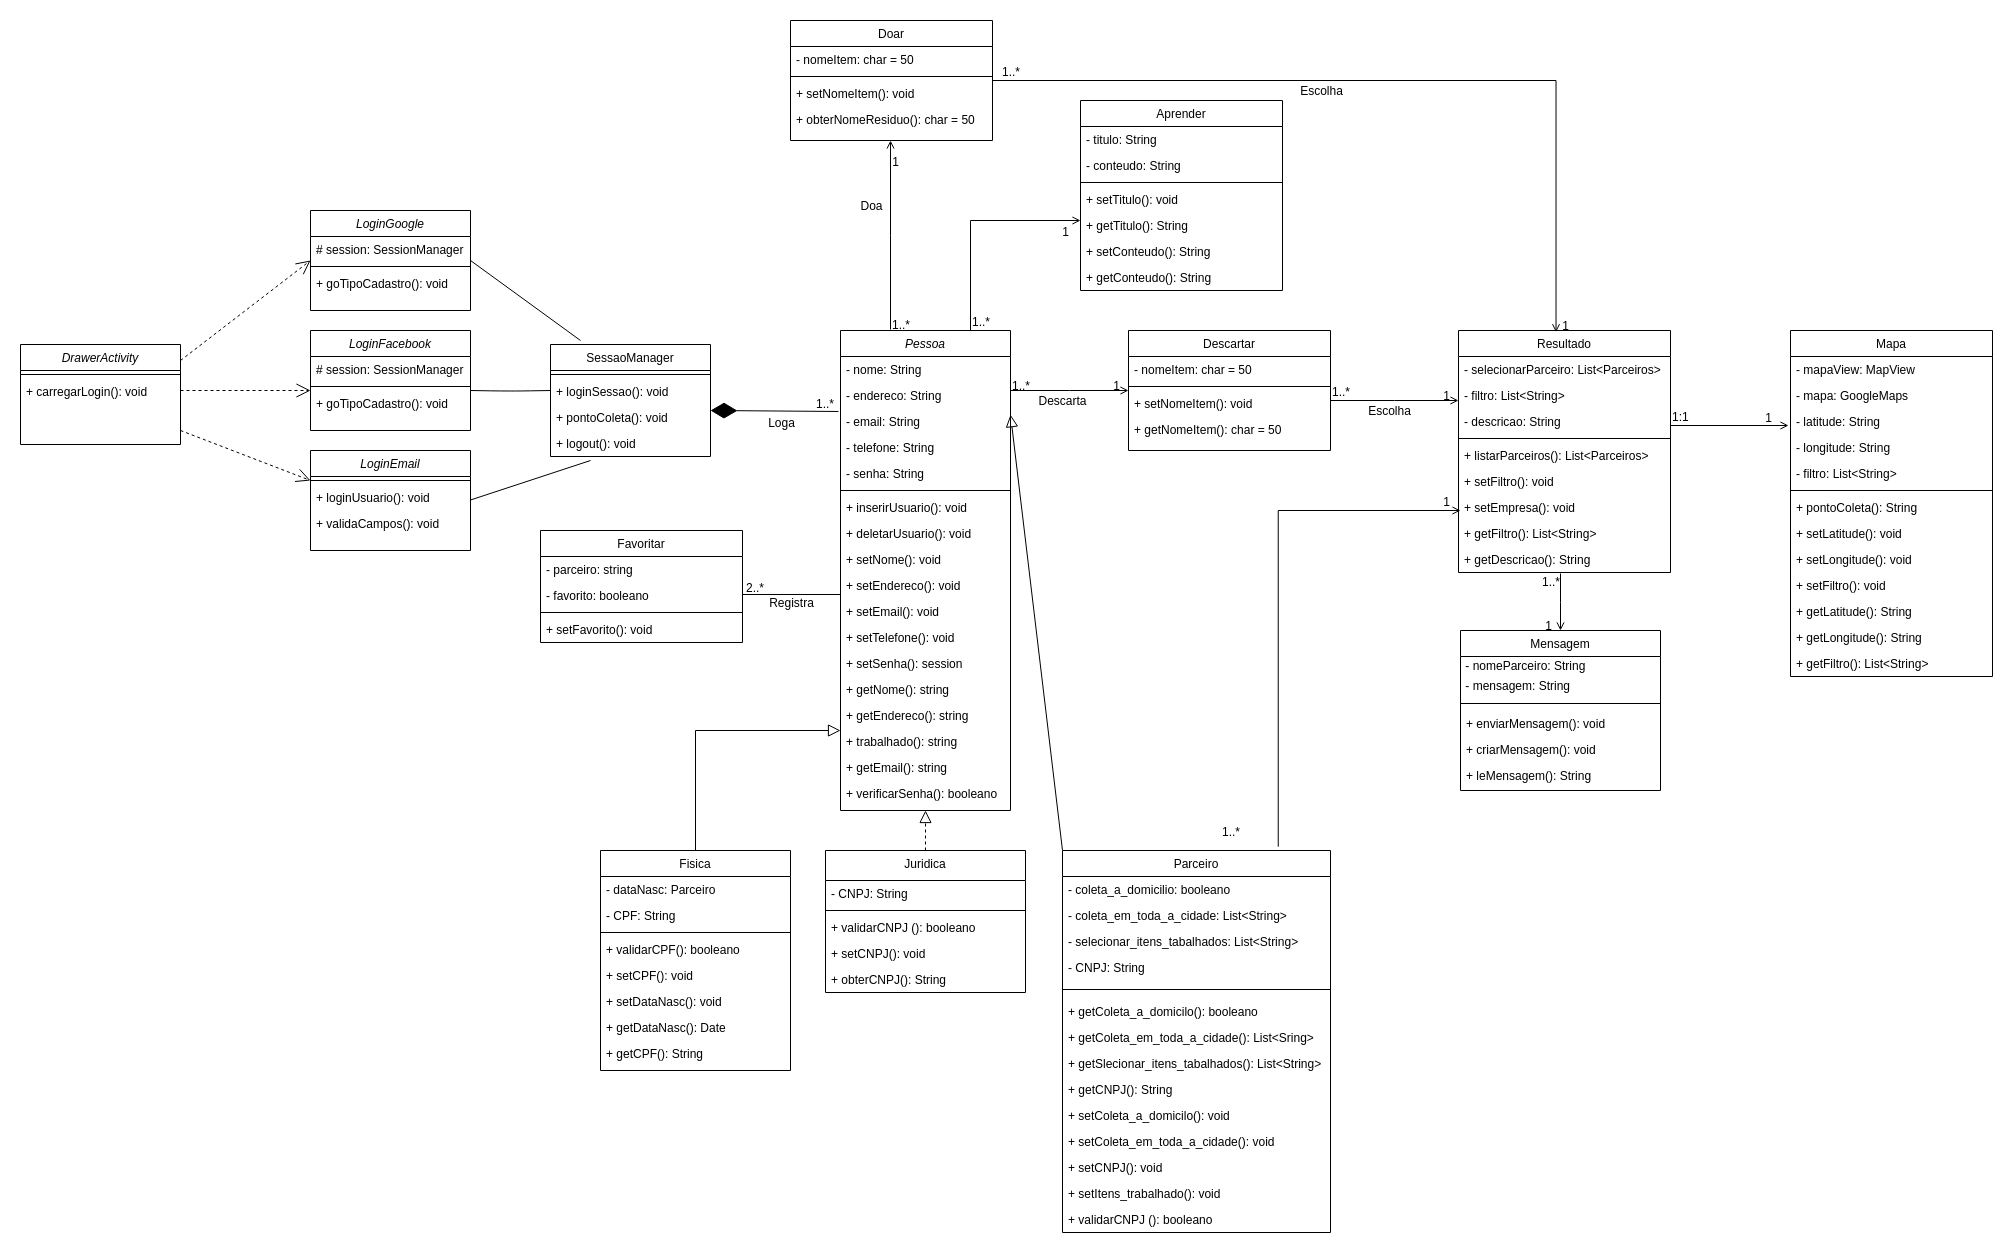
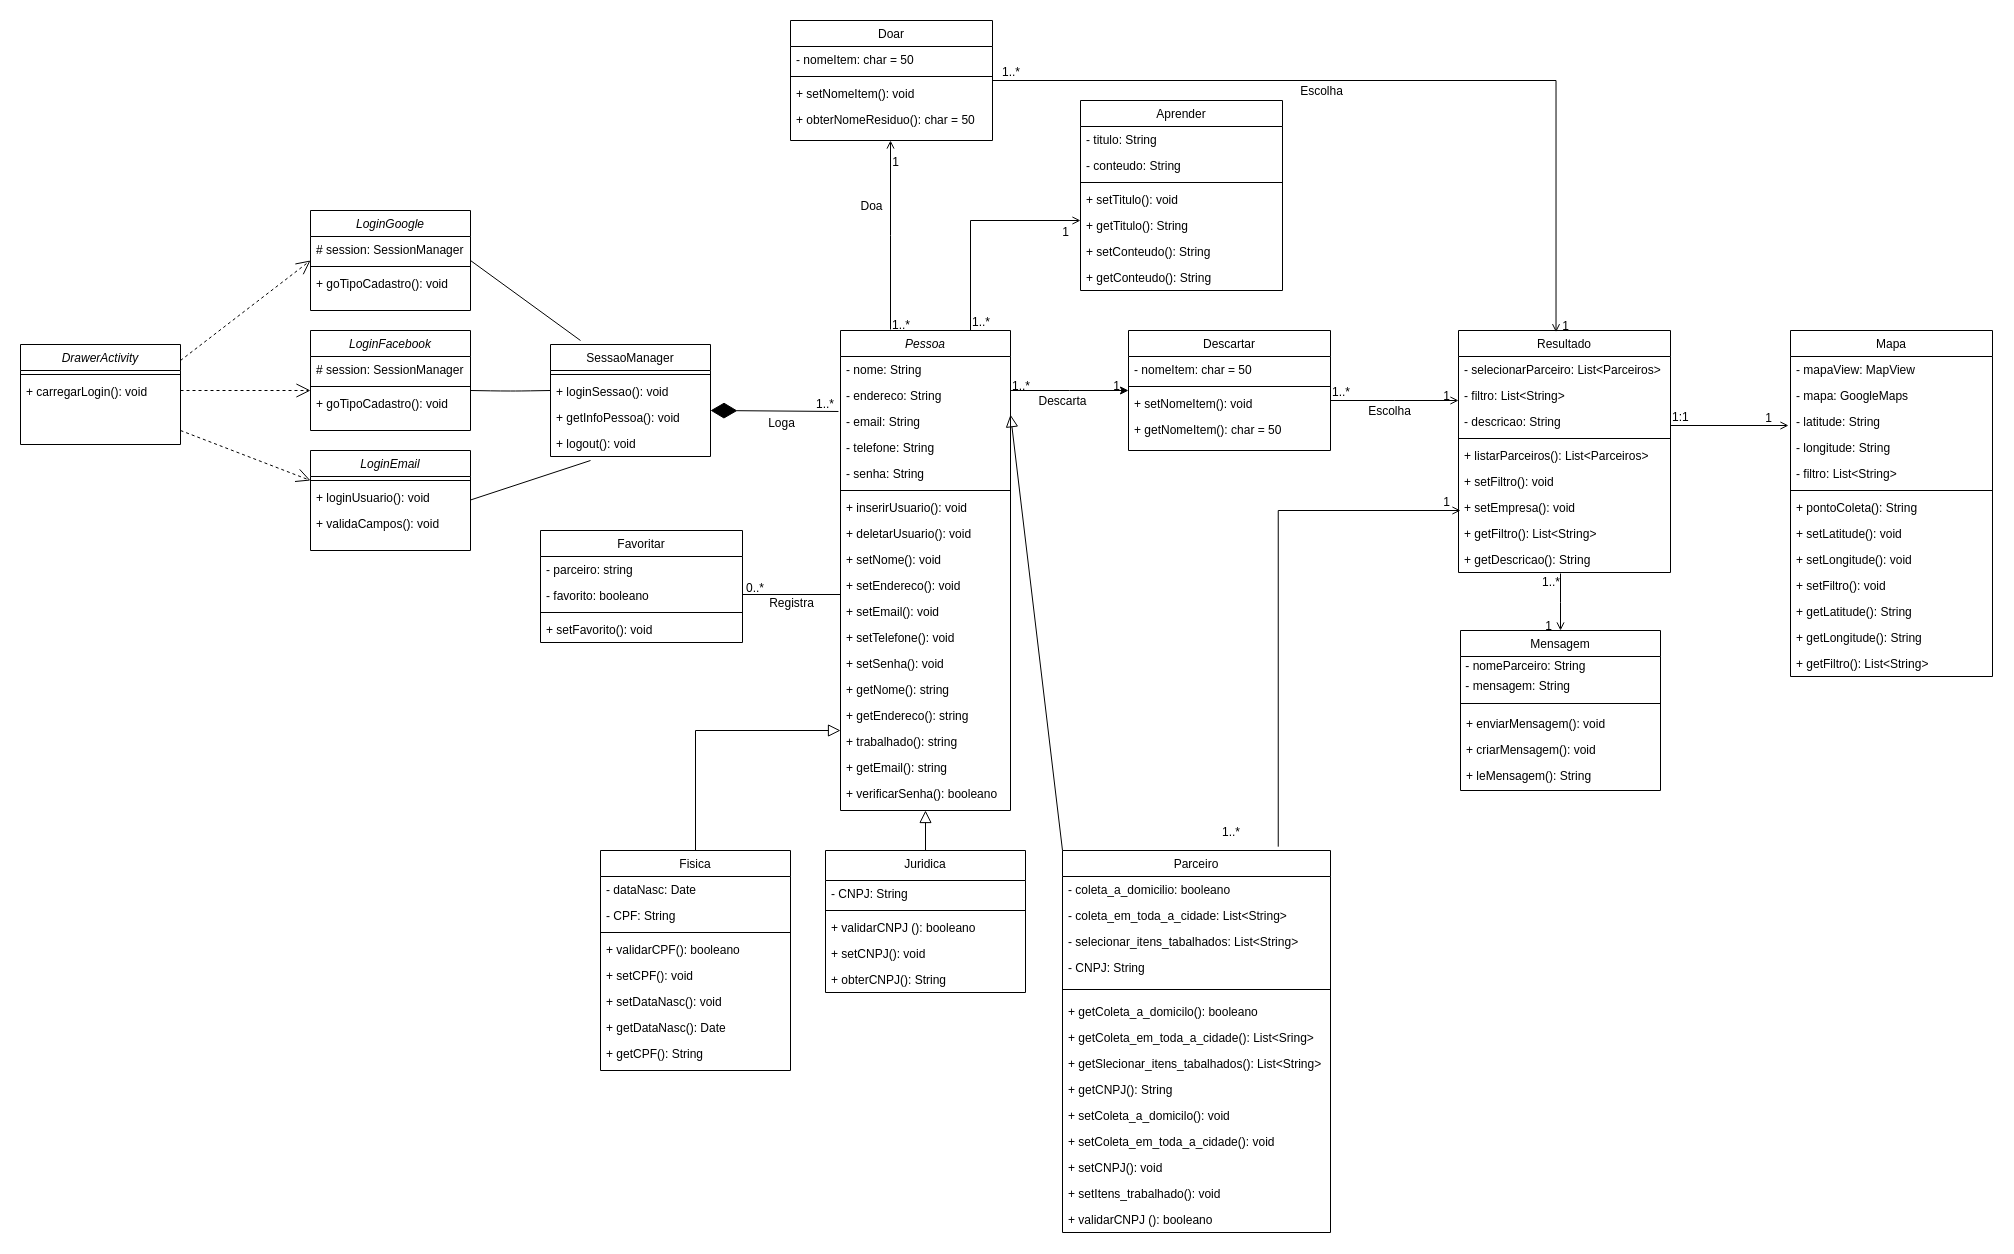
(1122, 391) -> (1120, 391)
(619, 418) -> (627, 418)
(756, 588) -> (756, 588)
(910, 664) -> (900, 664)
(926, 837) -> (926, 837)
(667, 890) -> (655, 890)
